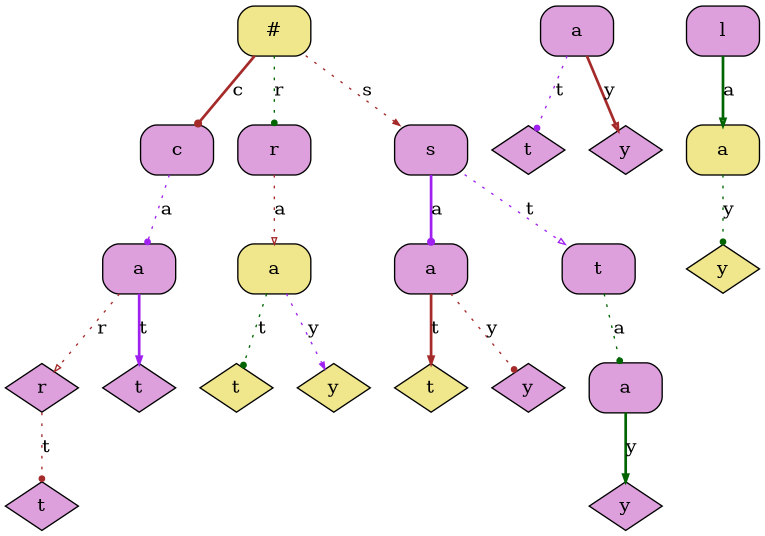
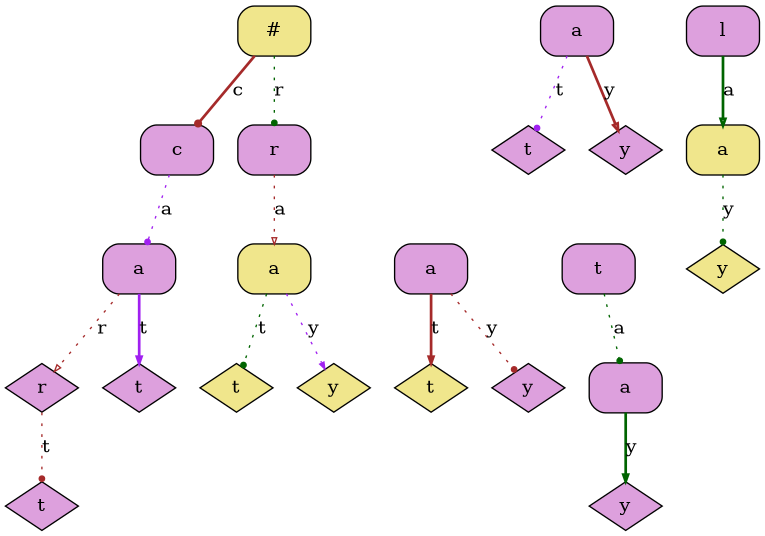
(431, 150) -> none
